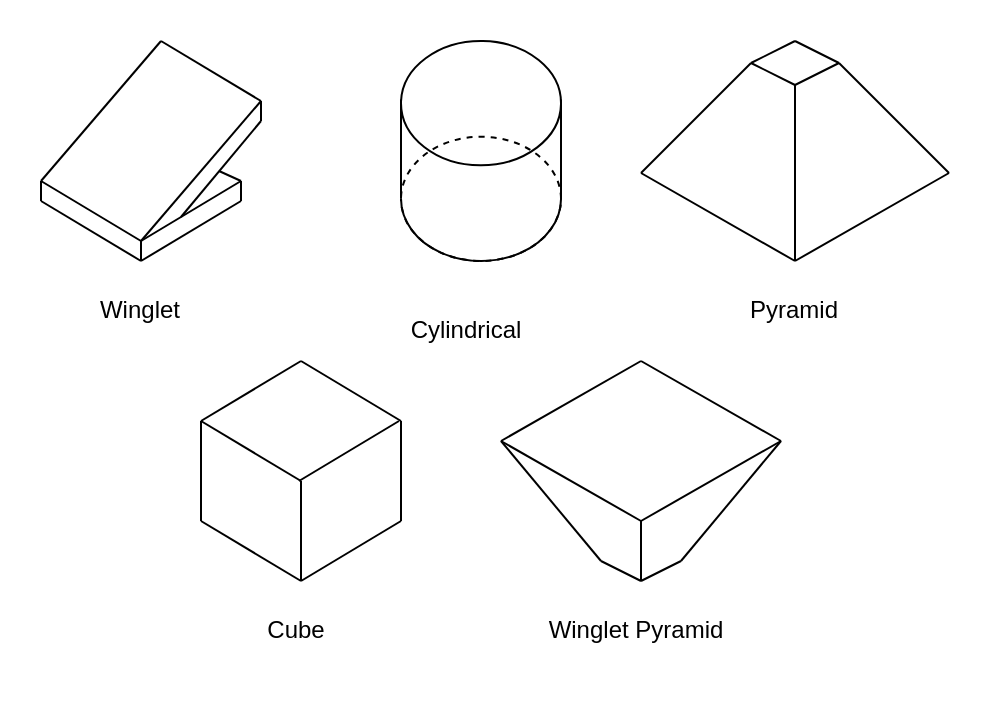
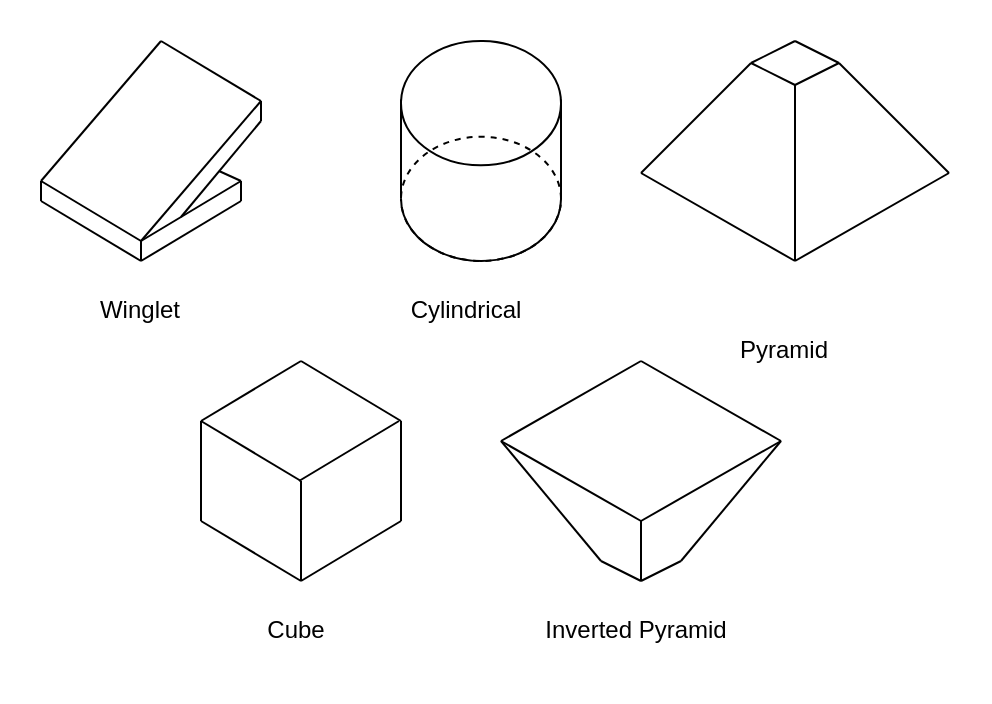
(795, 311) -> (785, 351)
(468, 331) -> (468, 311)
(637, 631) -> (637, 631)
